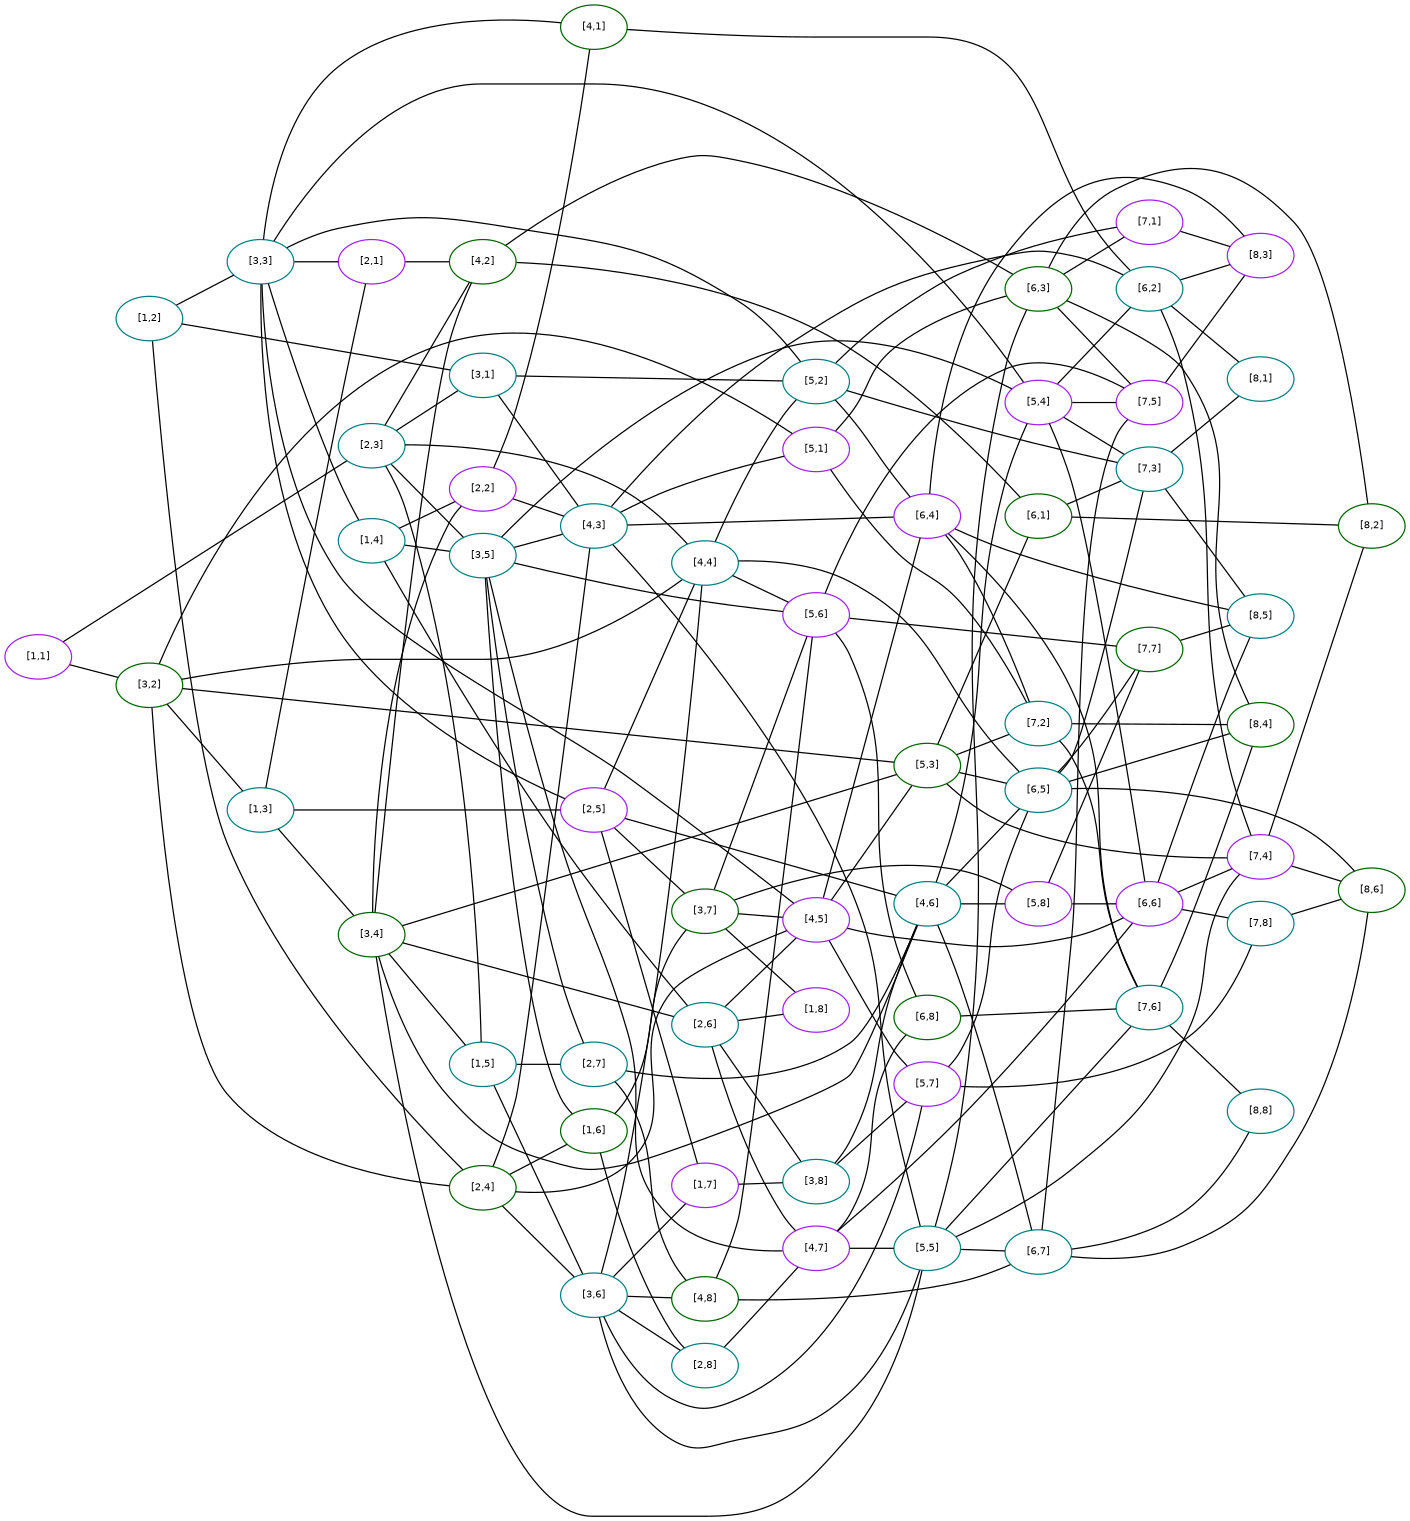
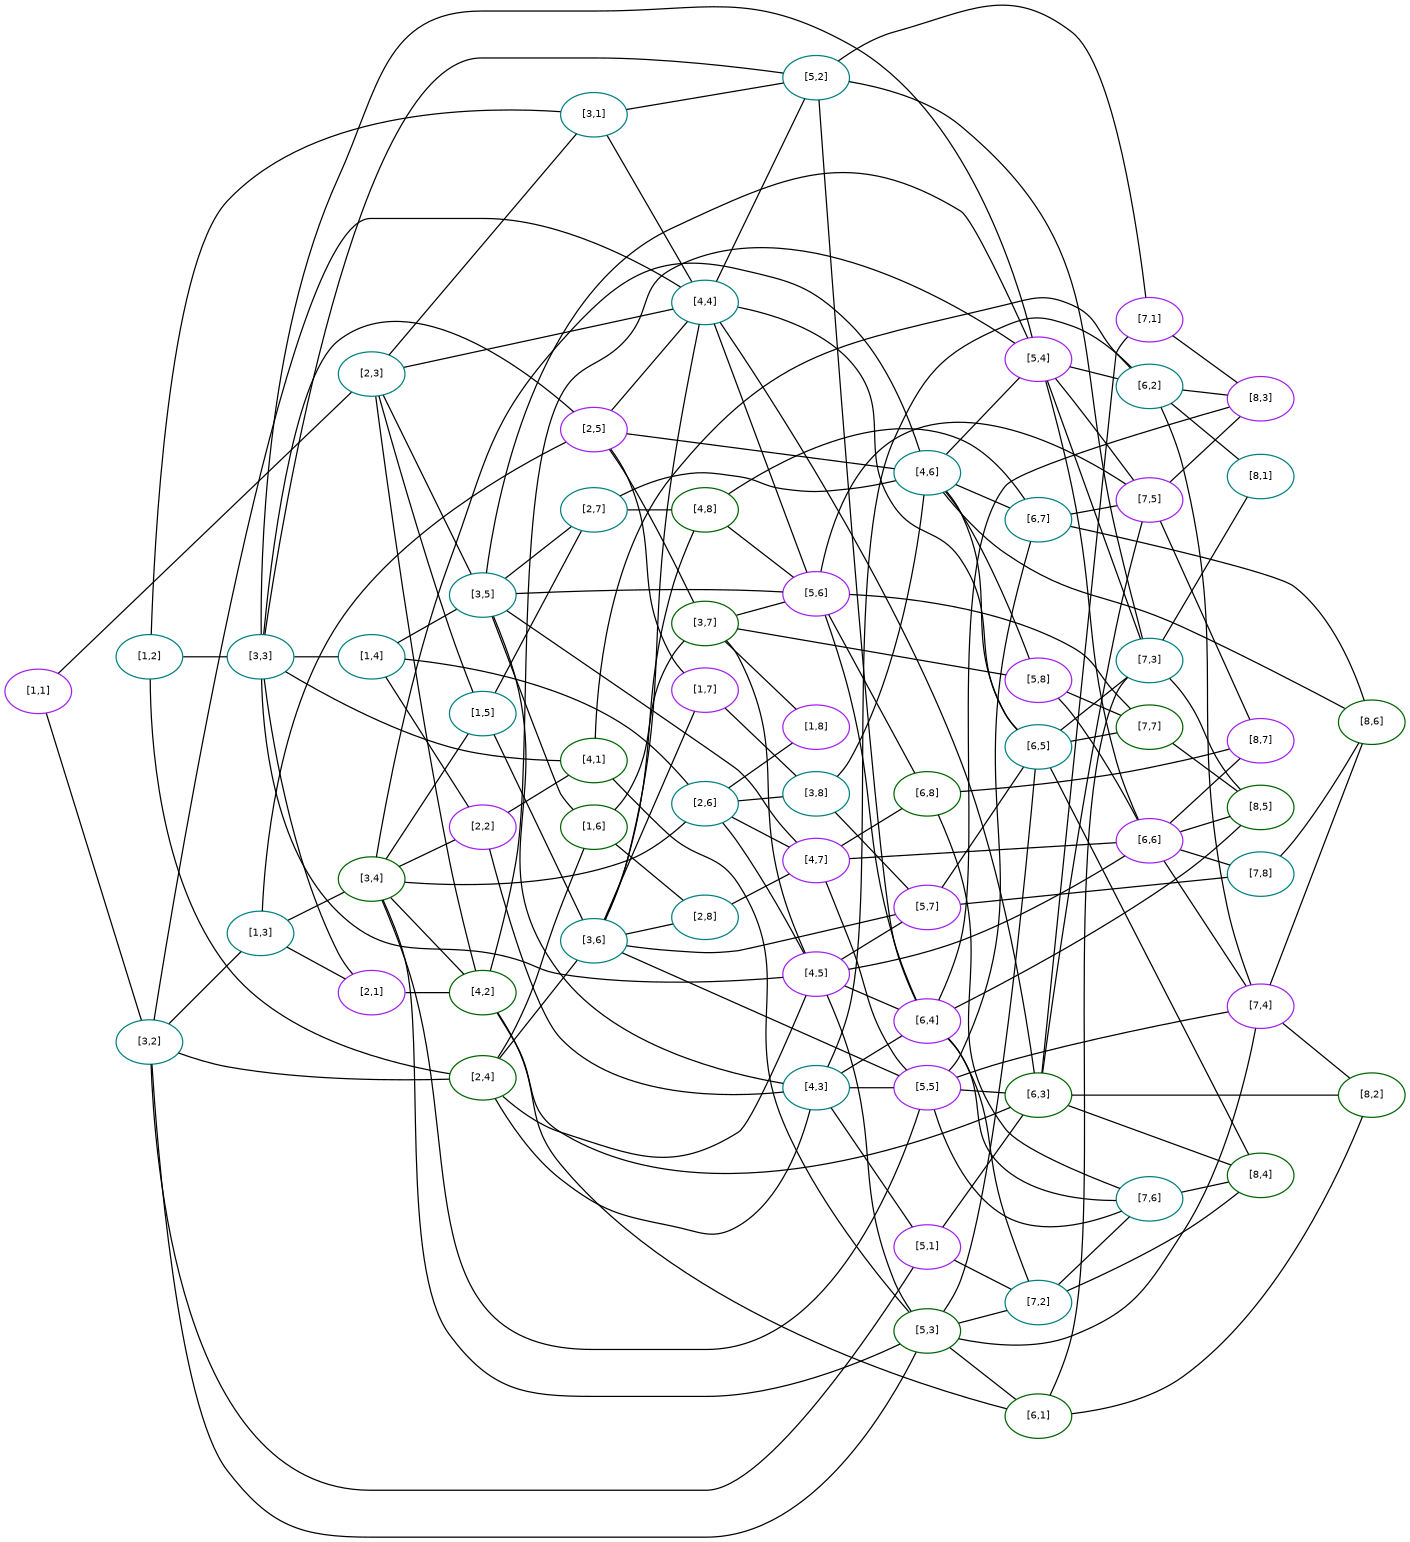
none -> (554, 415)
(538, 451) -> (649, 208)
(1261, 616) -> (1261, 807)
none -> (925, 678)
(149, 685) -> (149, 1042)
none -> (1261, 741)
(1223, 801) -> (1148, 613)
none -> (870, 818)
none -> (766, 1033)
(1261, 1111) -> none
(927, 1248) -> (927, 1088)
